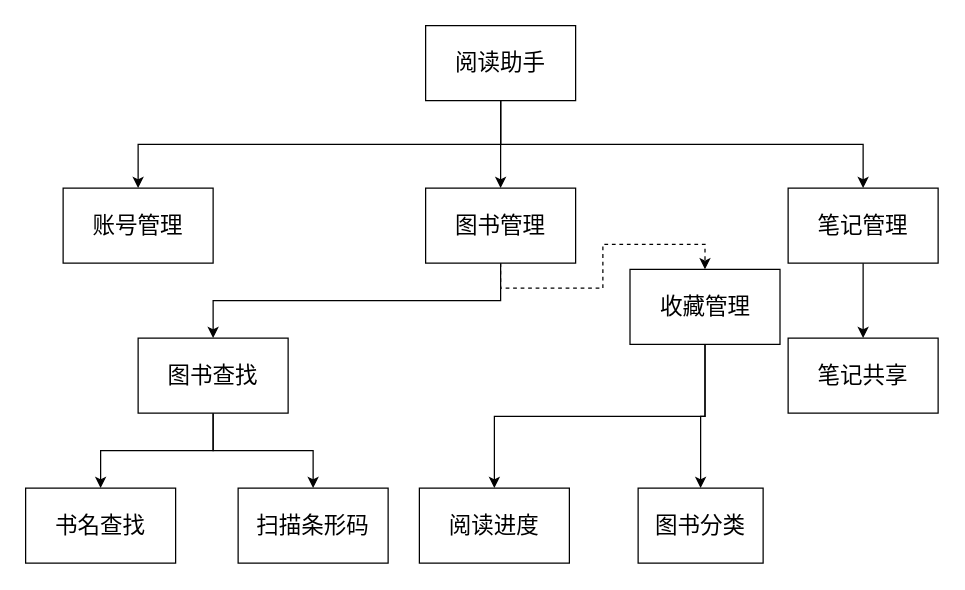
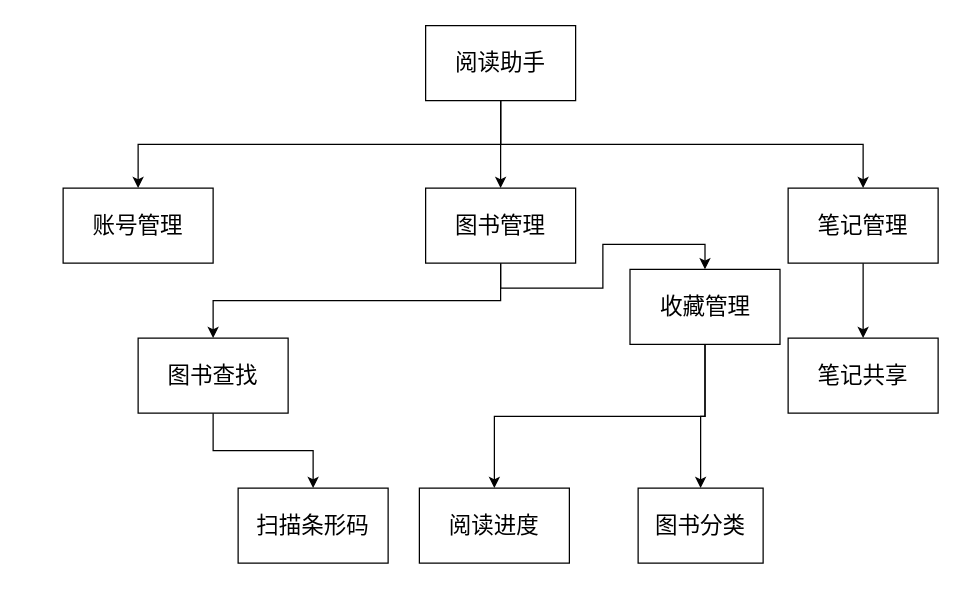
(603, 259) -> (603, 259)
(142, 451) -> none
(101, 526) -> none
